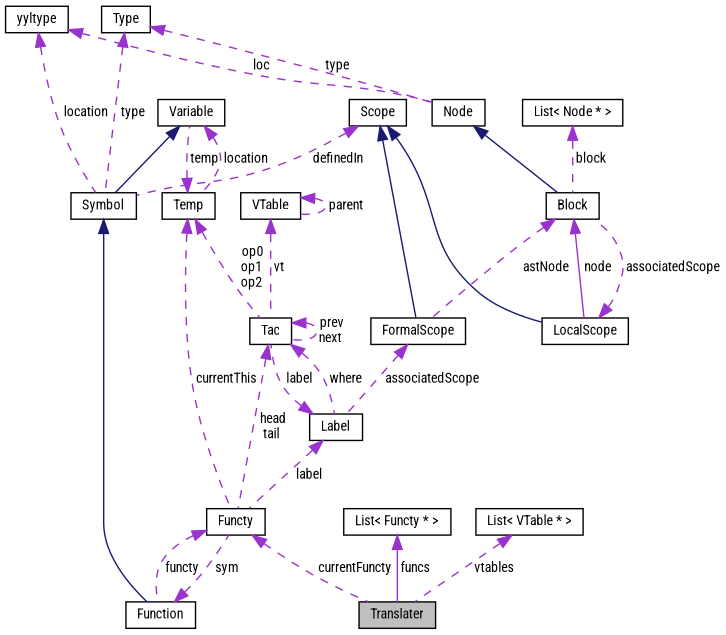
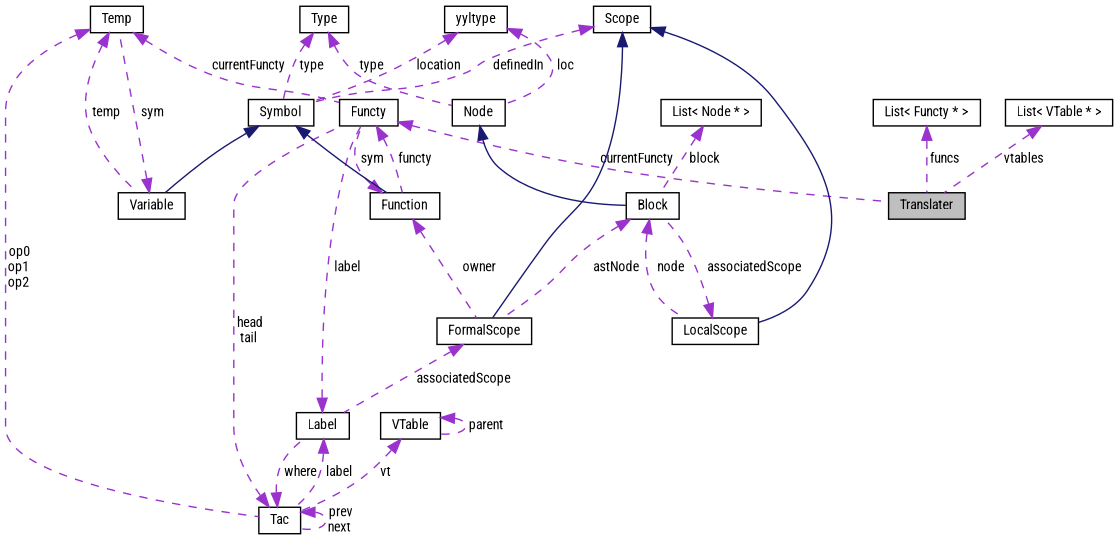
(244, 159) -> (151, 113)
(143, 164) -> (204, 161)
none -> (448, 274)
(580, 276) -> (650, 283)
(225, 379) -> (247, 66)
(397, 576) -> (927, 167)
